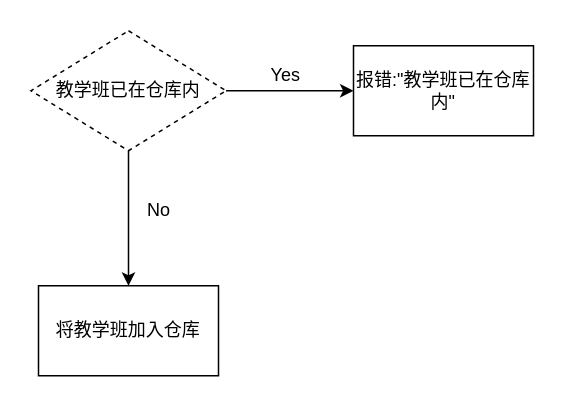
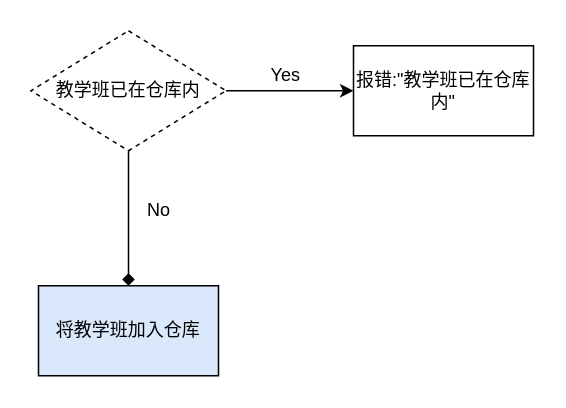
(128, 274) -> (128, 273)
(128, 331) -> (128, 331)
